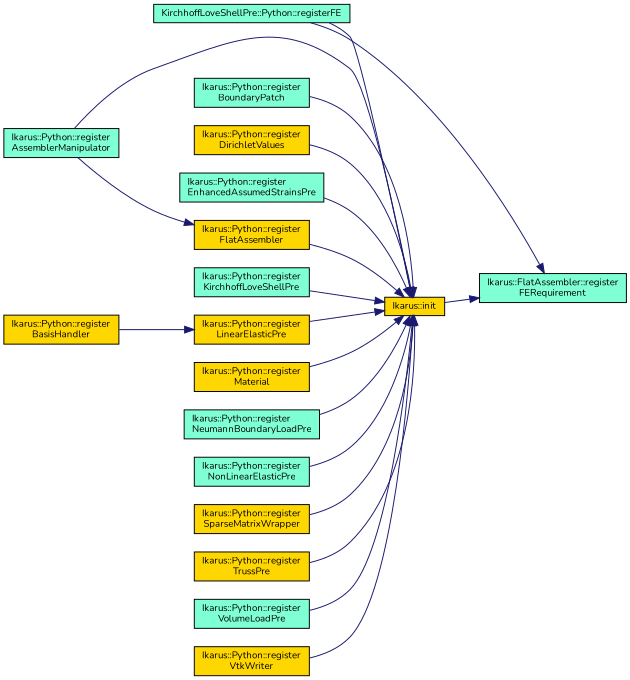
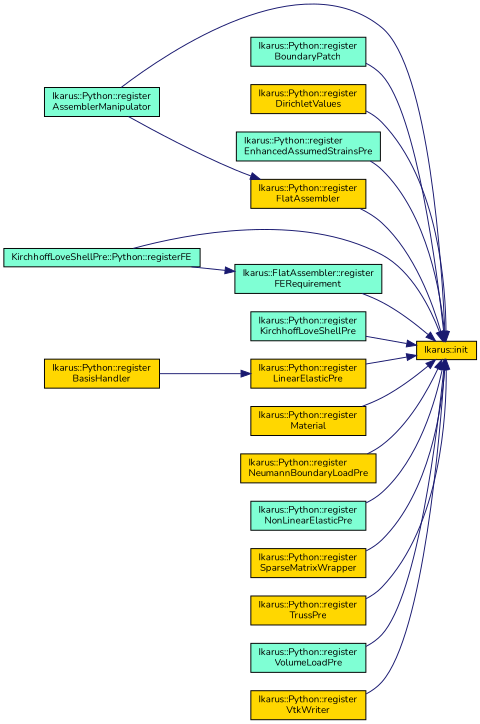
(457, 301) -> (397, 311)
(252, 424) -> (308, 468)
